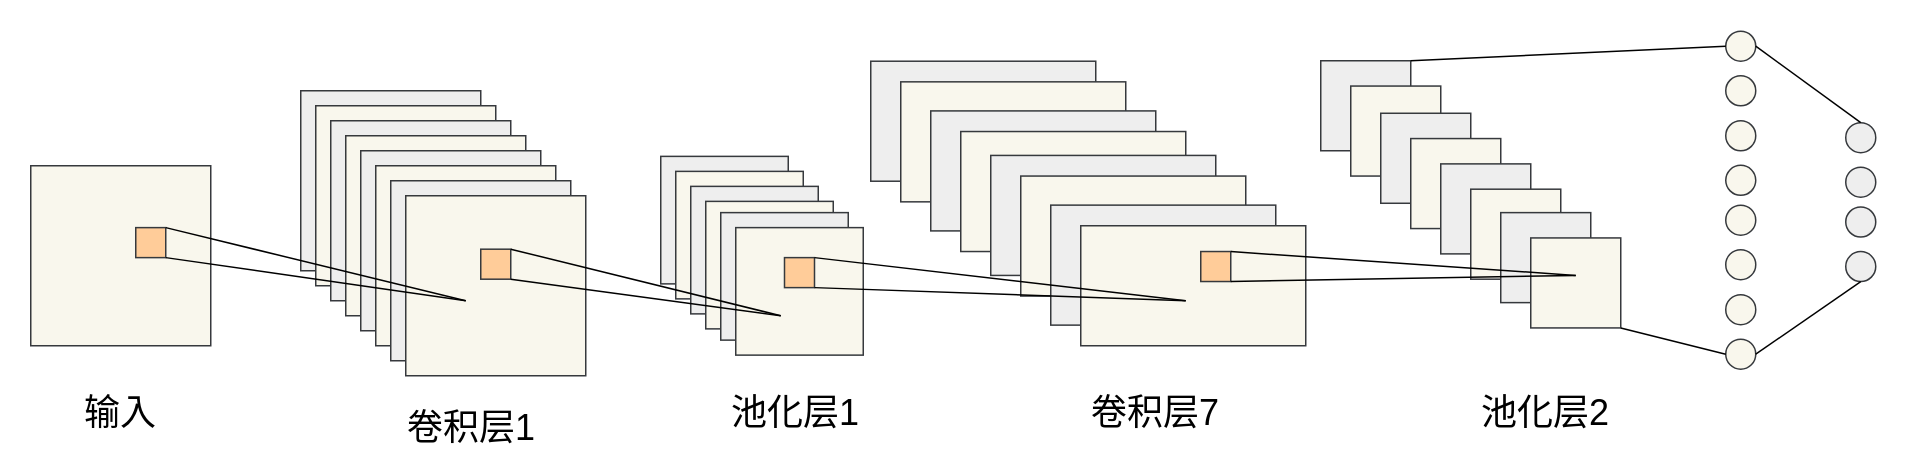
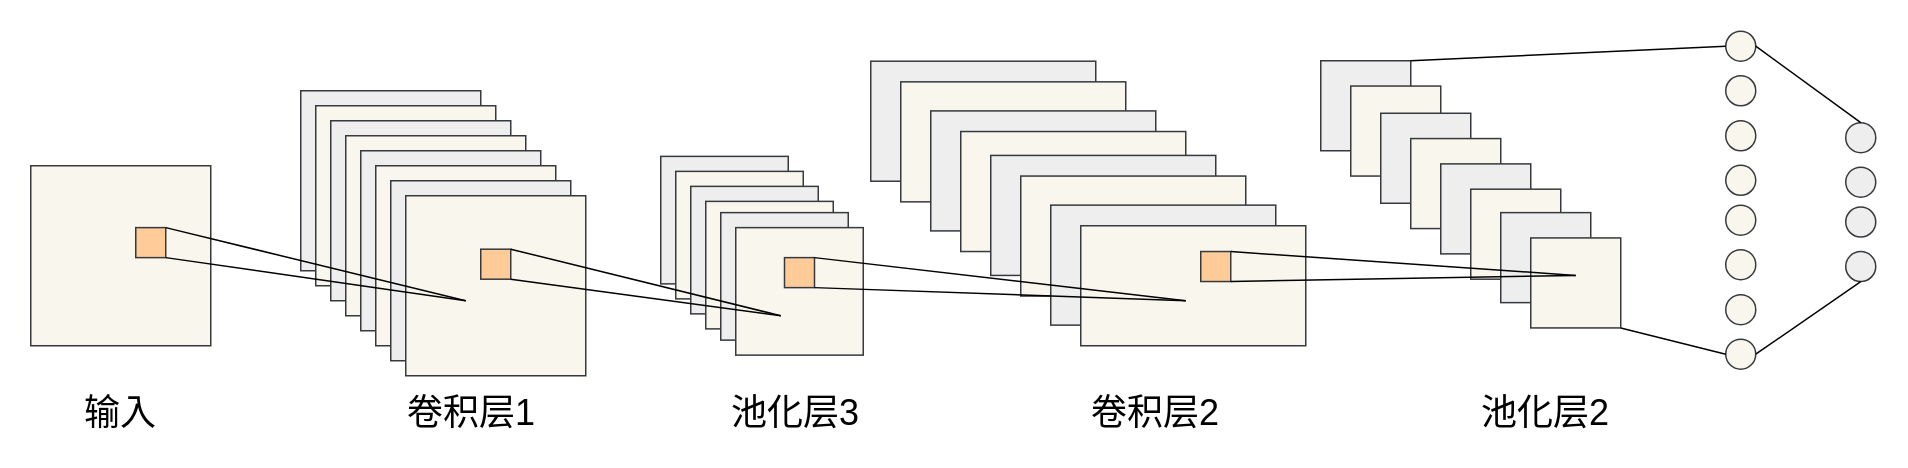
(796, 413) -> (796, 413)
(1156, 413) -> (1156, 413)
(472, 428) -> (472, 413)
